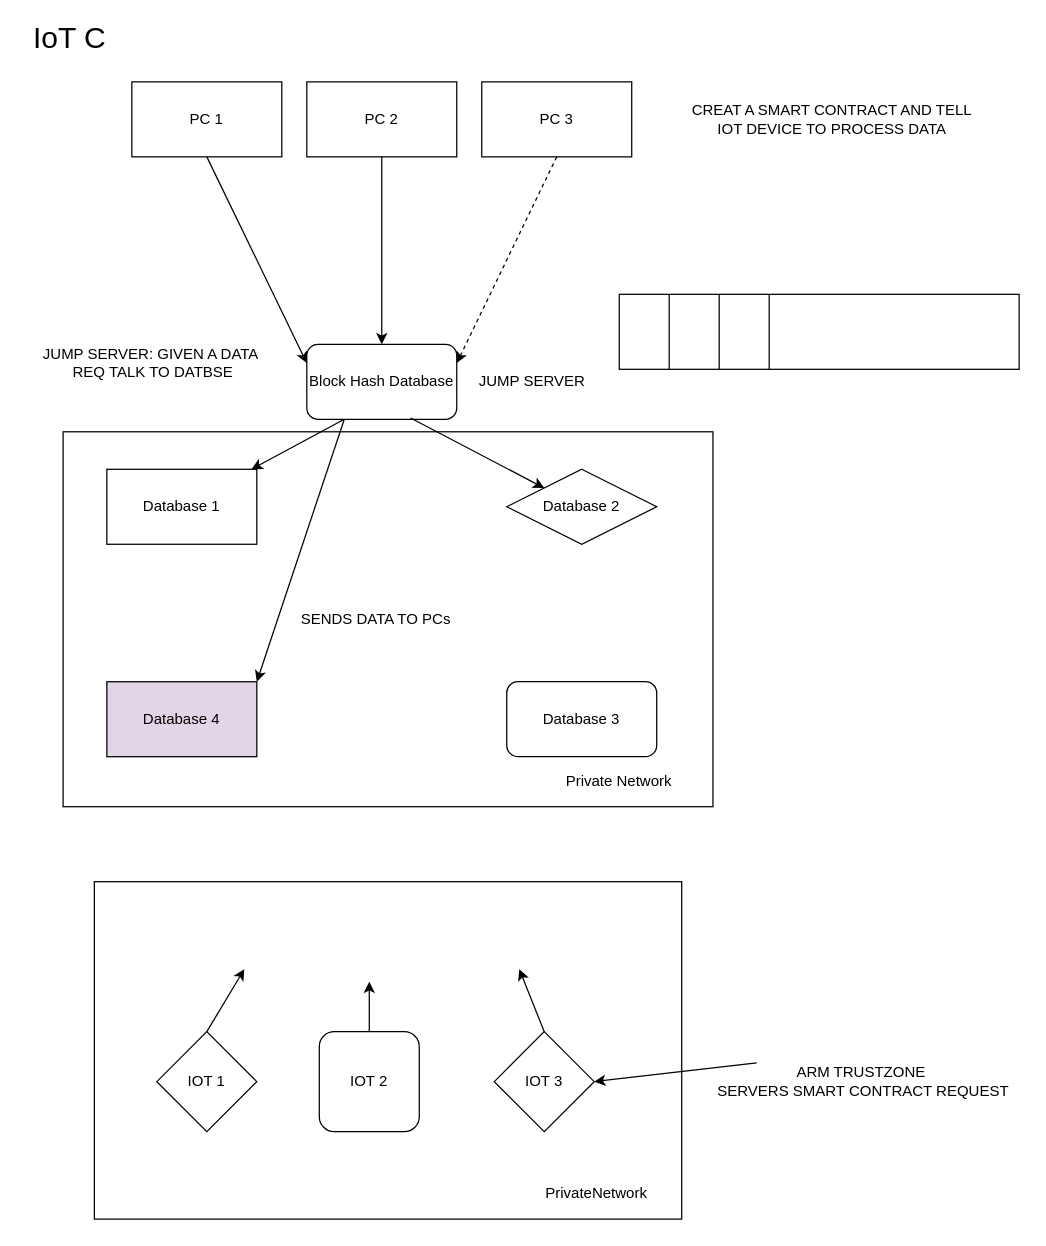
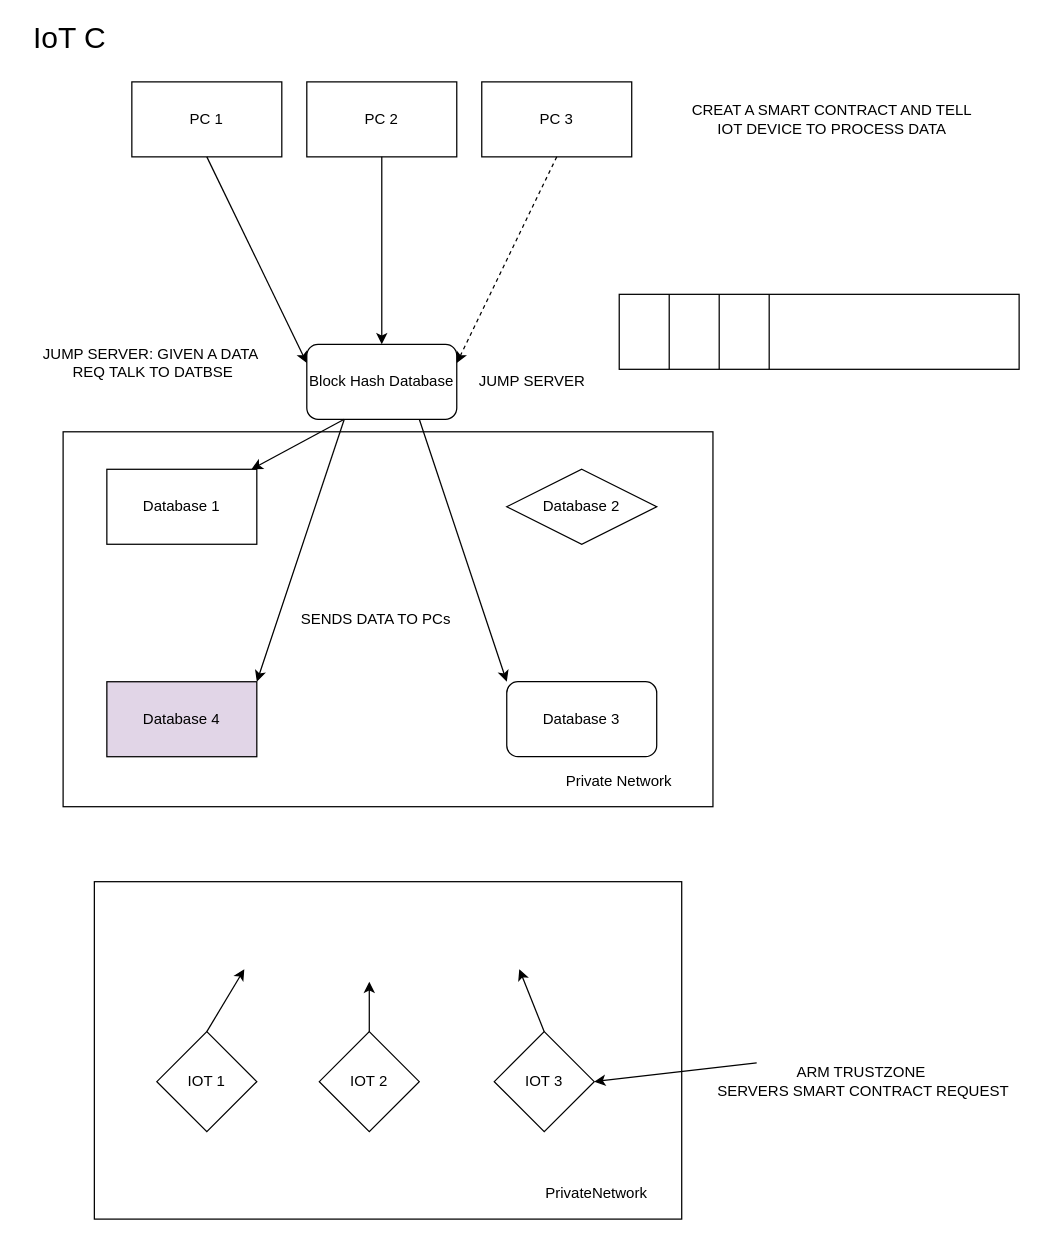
(474, 451) -> none
none -> (462, 547)
(369, 1082) -> (369, 1082)
